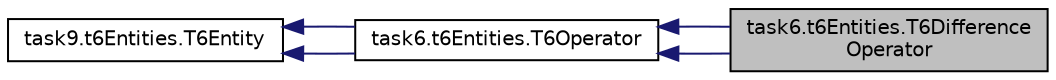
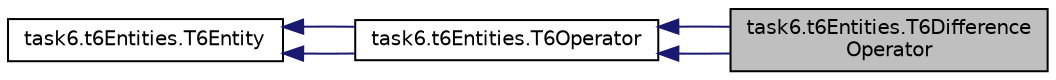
(146, 40) -> (146, 40)
